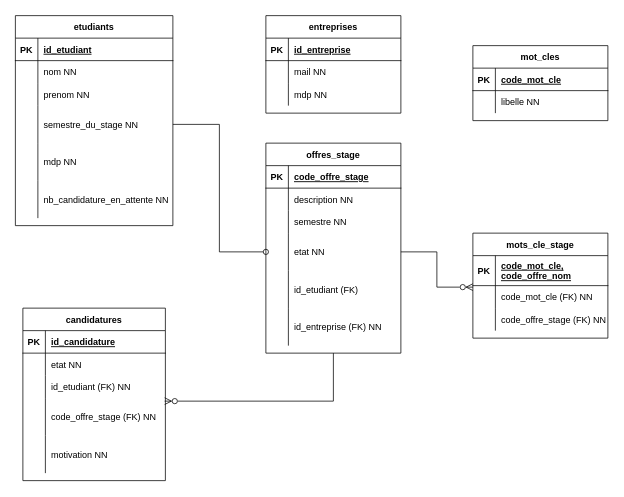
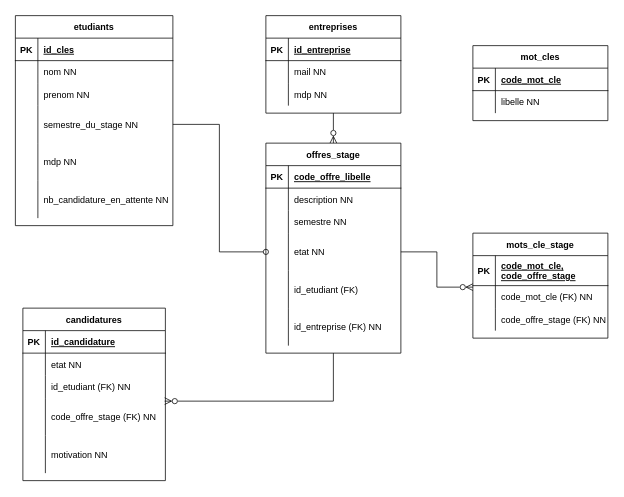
(69, 50) -> (59, 50)
none -> (333, 121)
(334, 177) -> (335, 177)
(531, 266) -> (531, 266)
